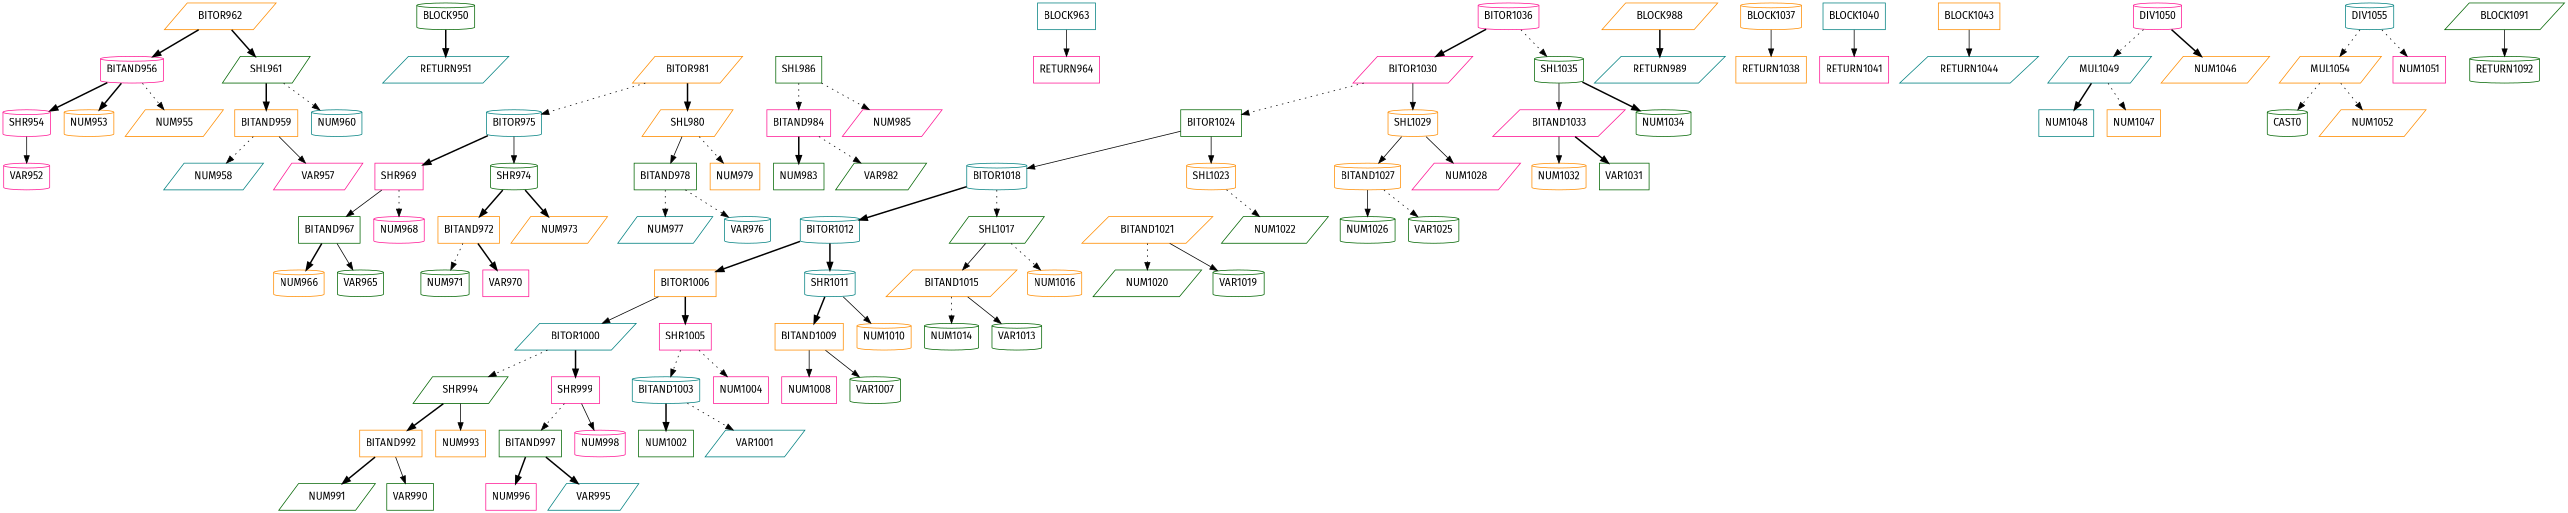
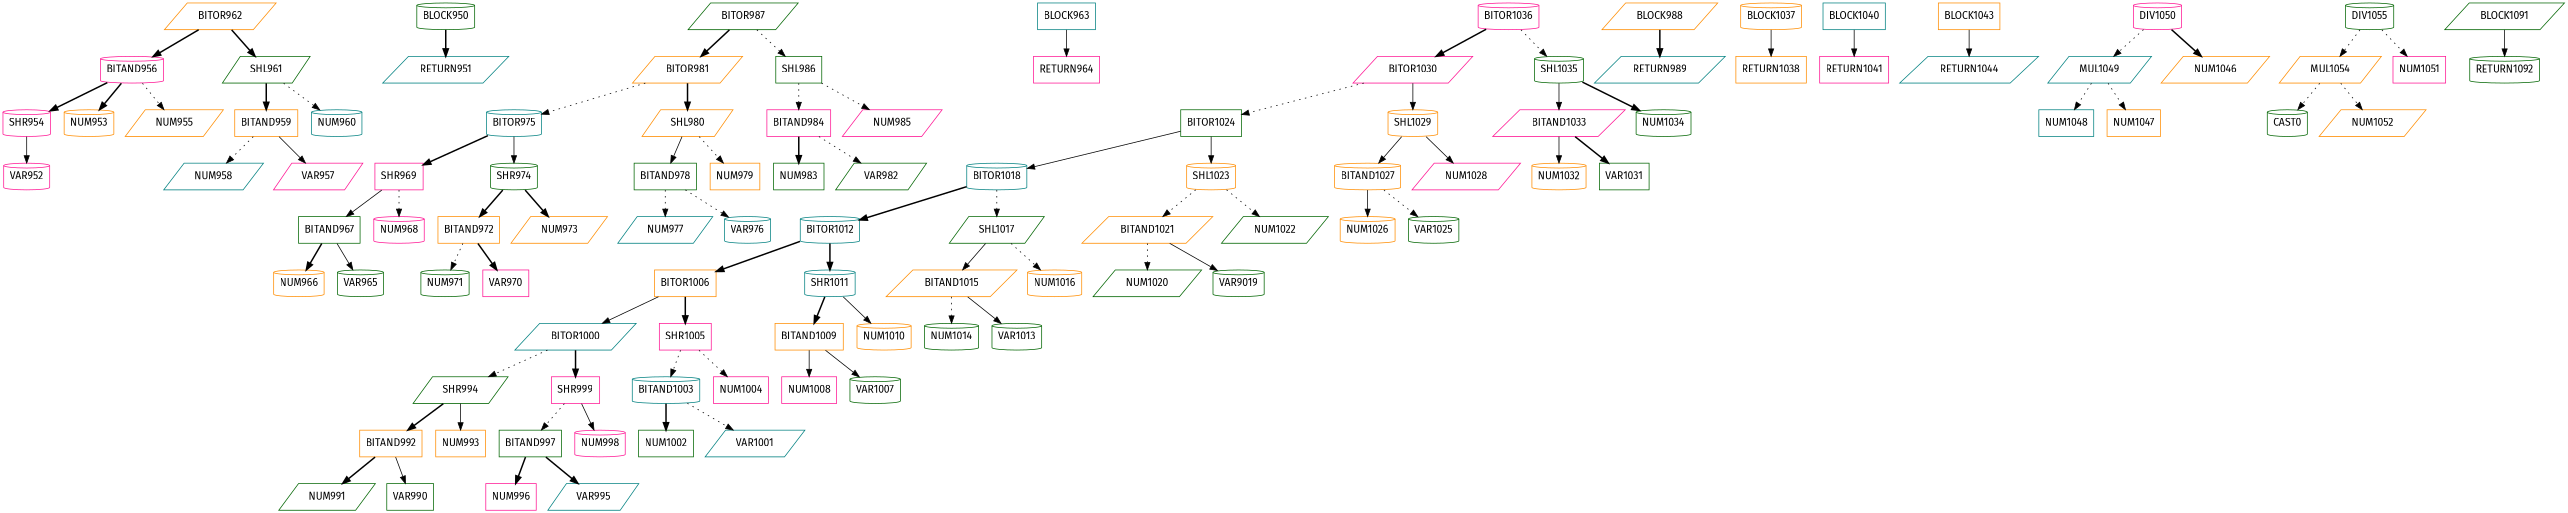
none -> (743, 16)
(2370, 16) -> (2370, 16)
(2085, 93) -> (2085, 93)
none -> (1182, 201)
(1368, 230) -> (1368, 230)
(1239, 283) -> (1239, 283)
